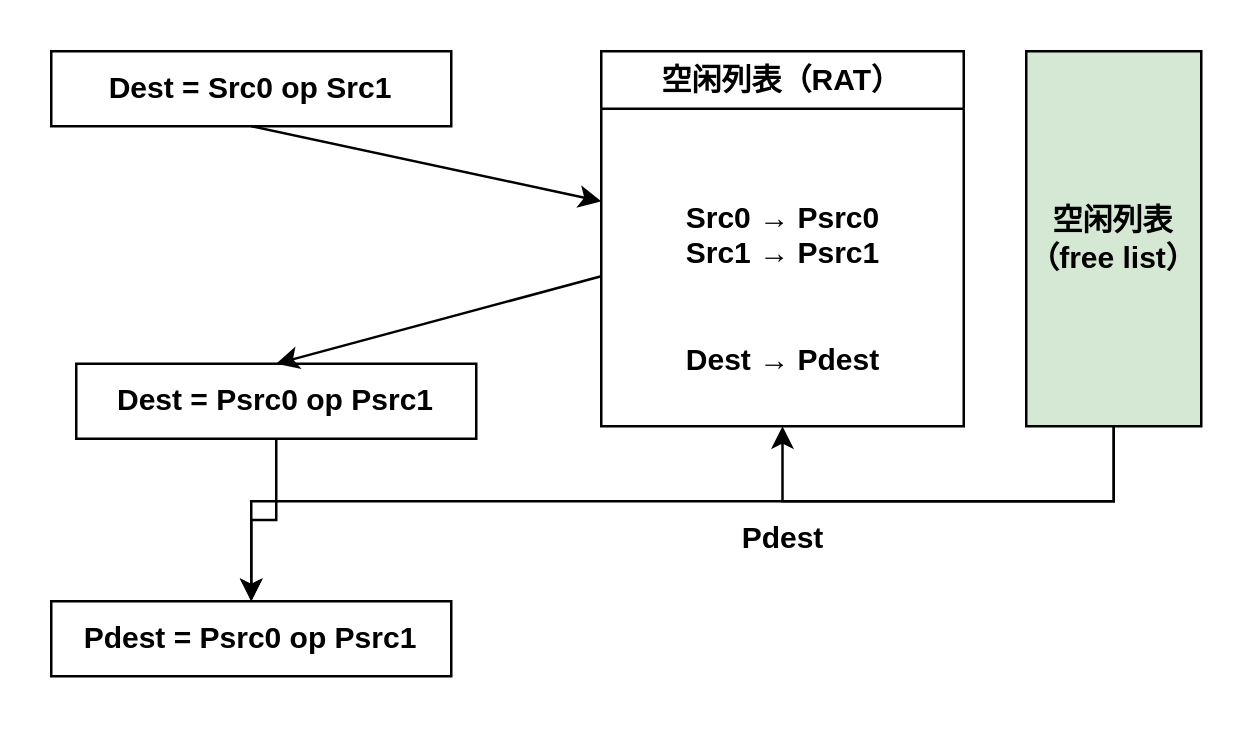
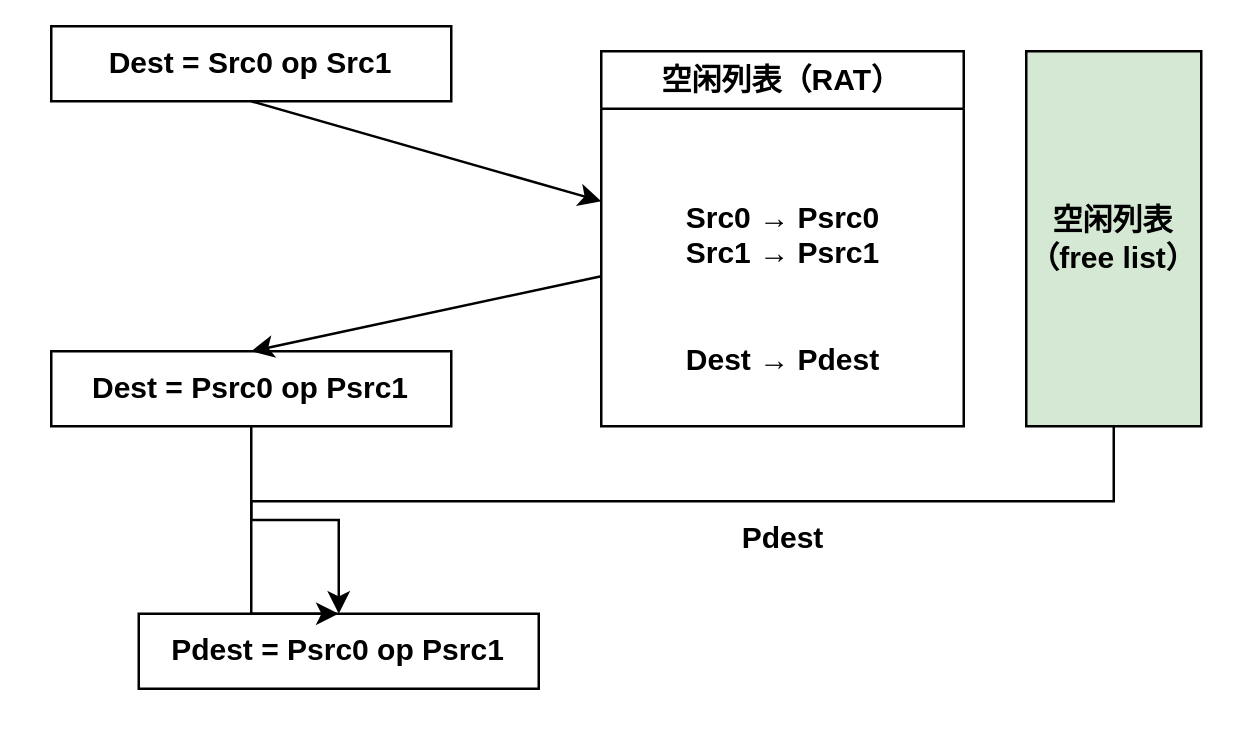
(251, 89) -> (251, 64)
(276, 401) -> (251, 389)
(783, 469) -> none
(251, 639) -> (339, 651)
